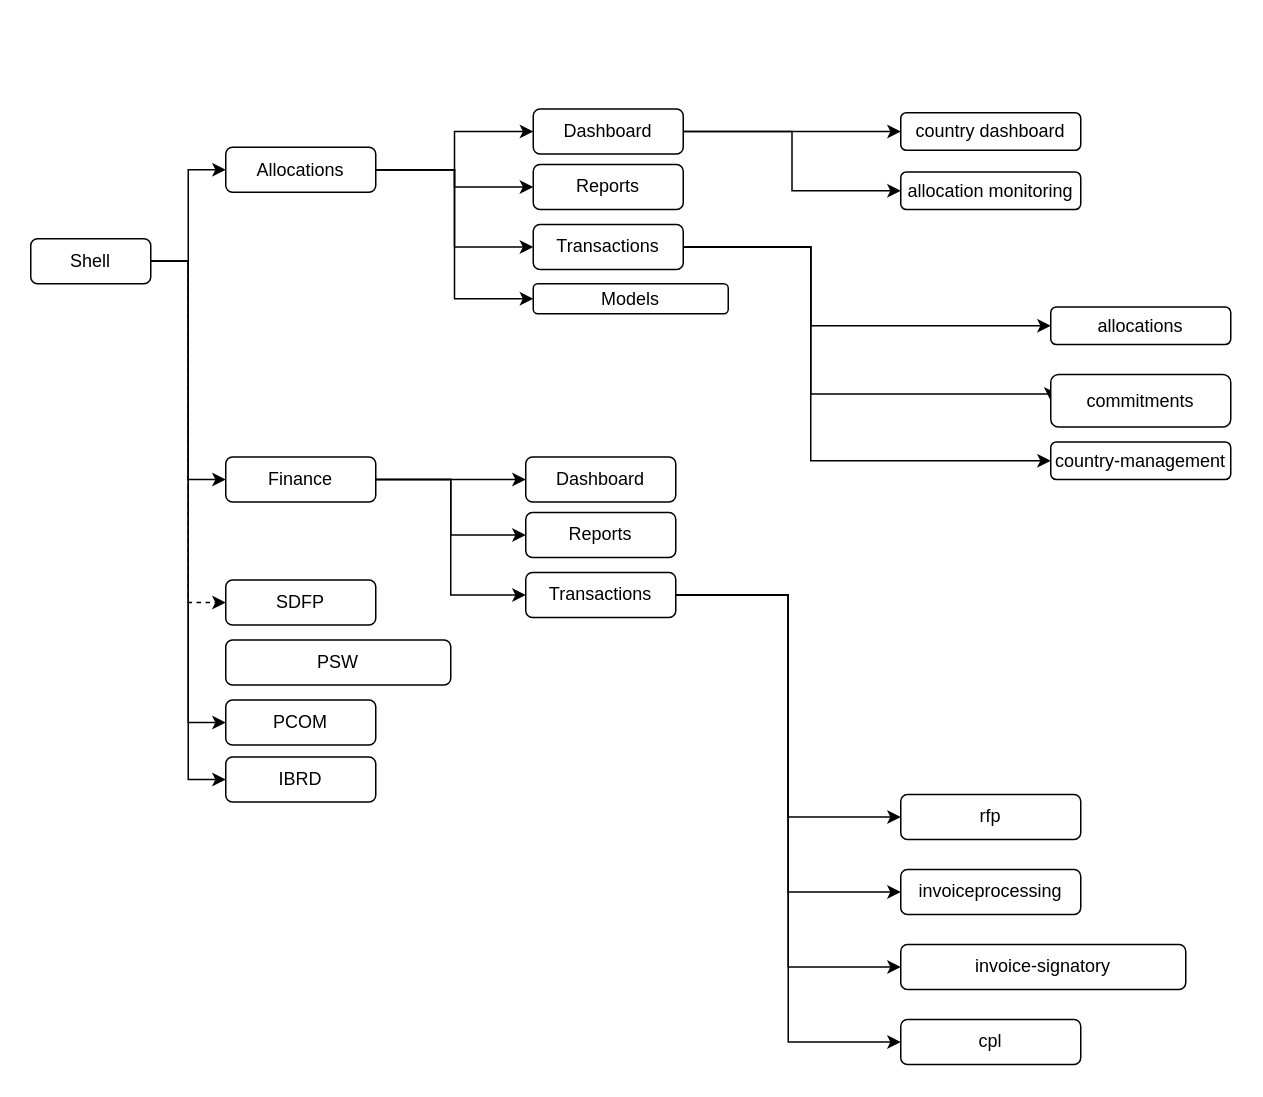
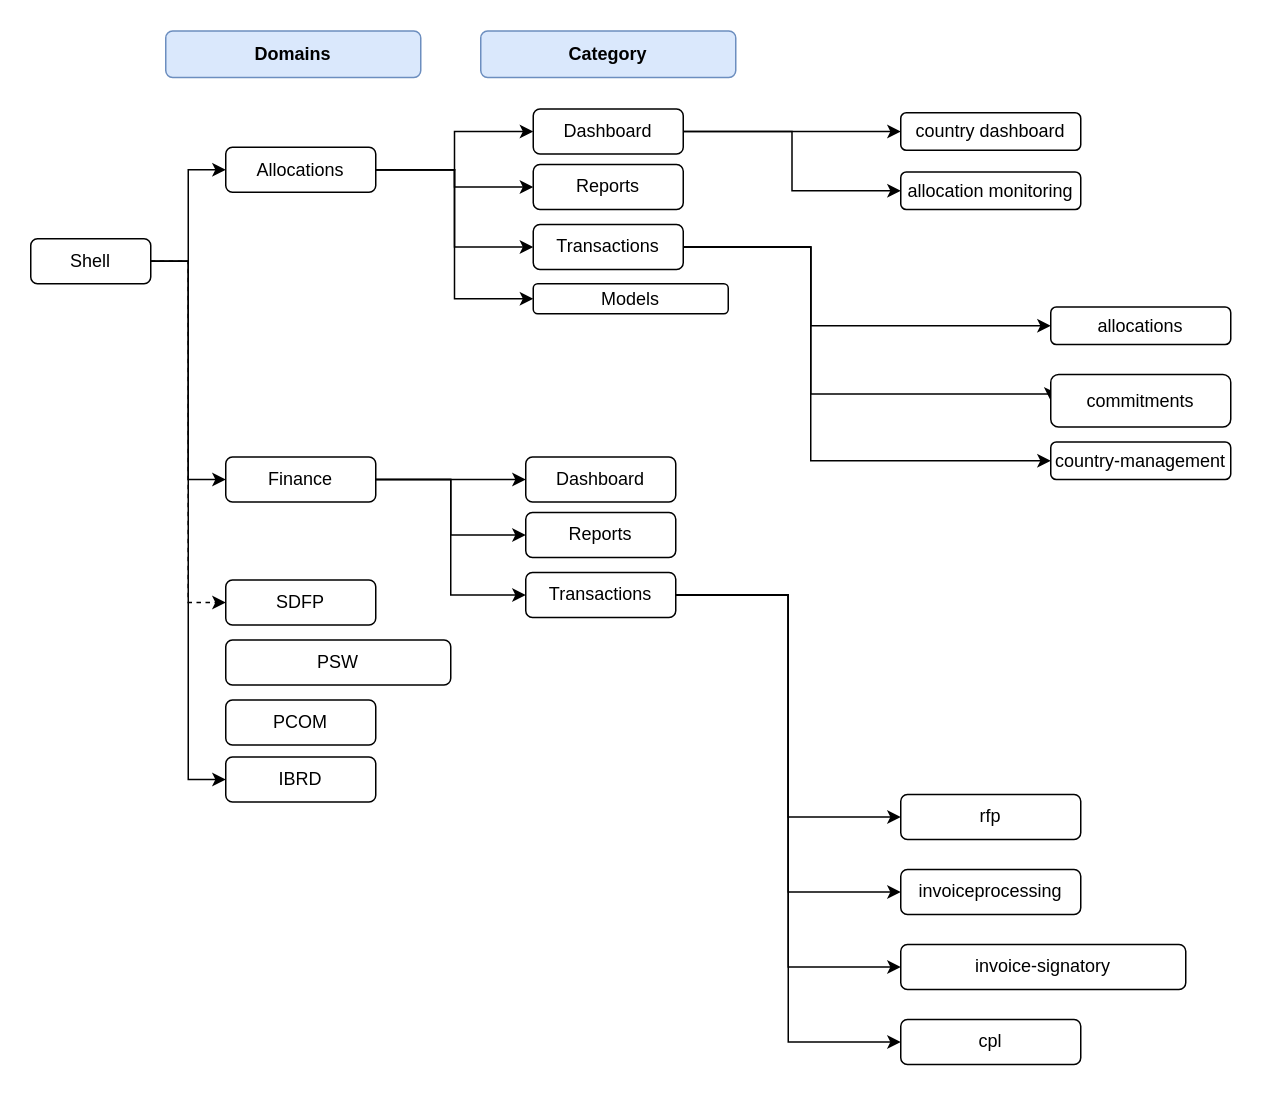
none -> (293, 54)
none -> (608, 54)
(204, 722) -> none
